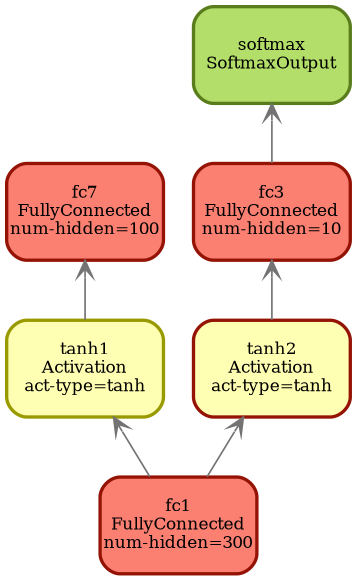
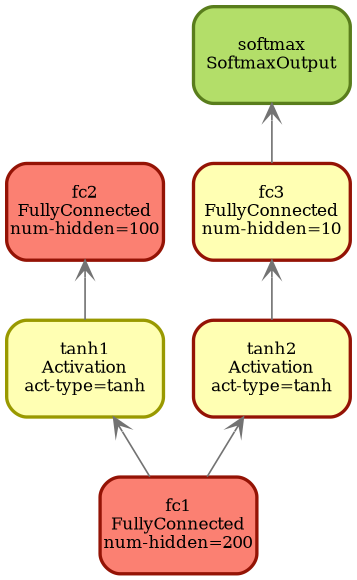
(85, 212) -> (85, 212)
(272, 212) -> (272, 212)
(178, 525) -> (178, 525)
